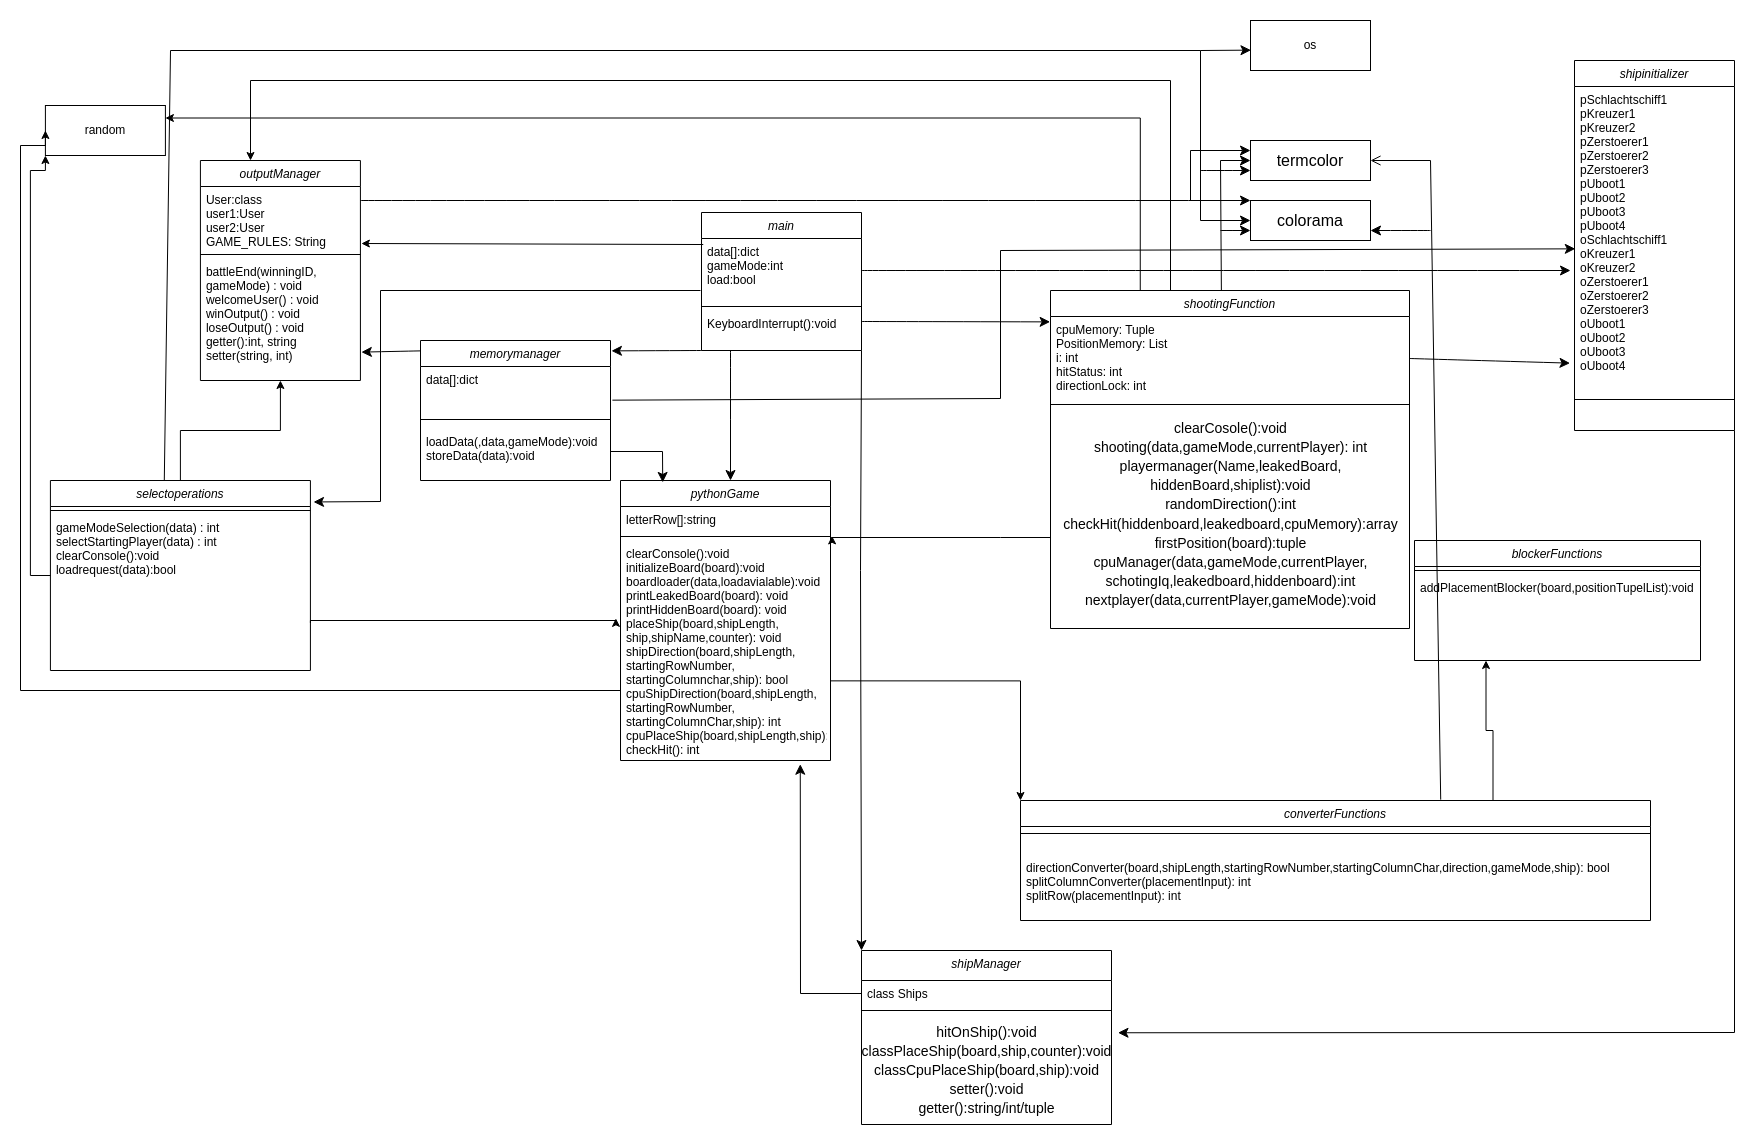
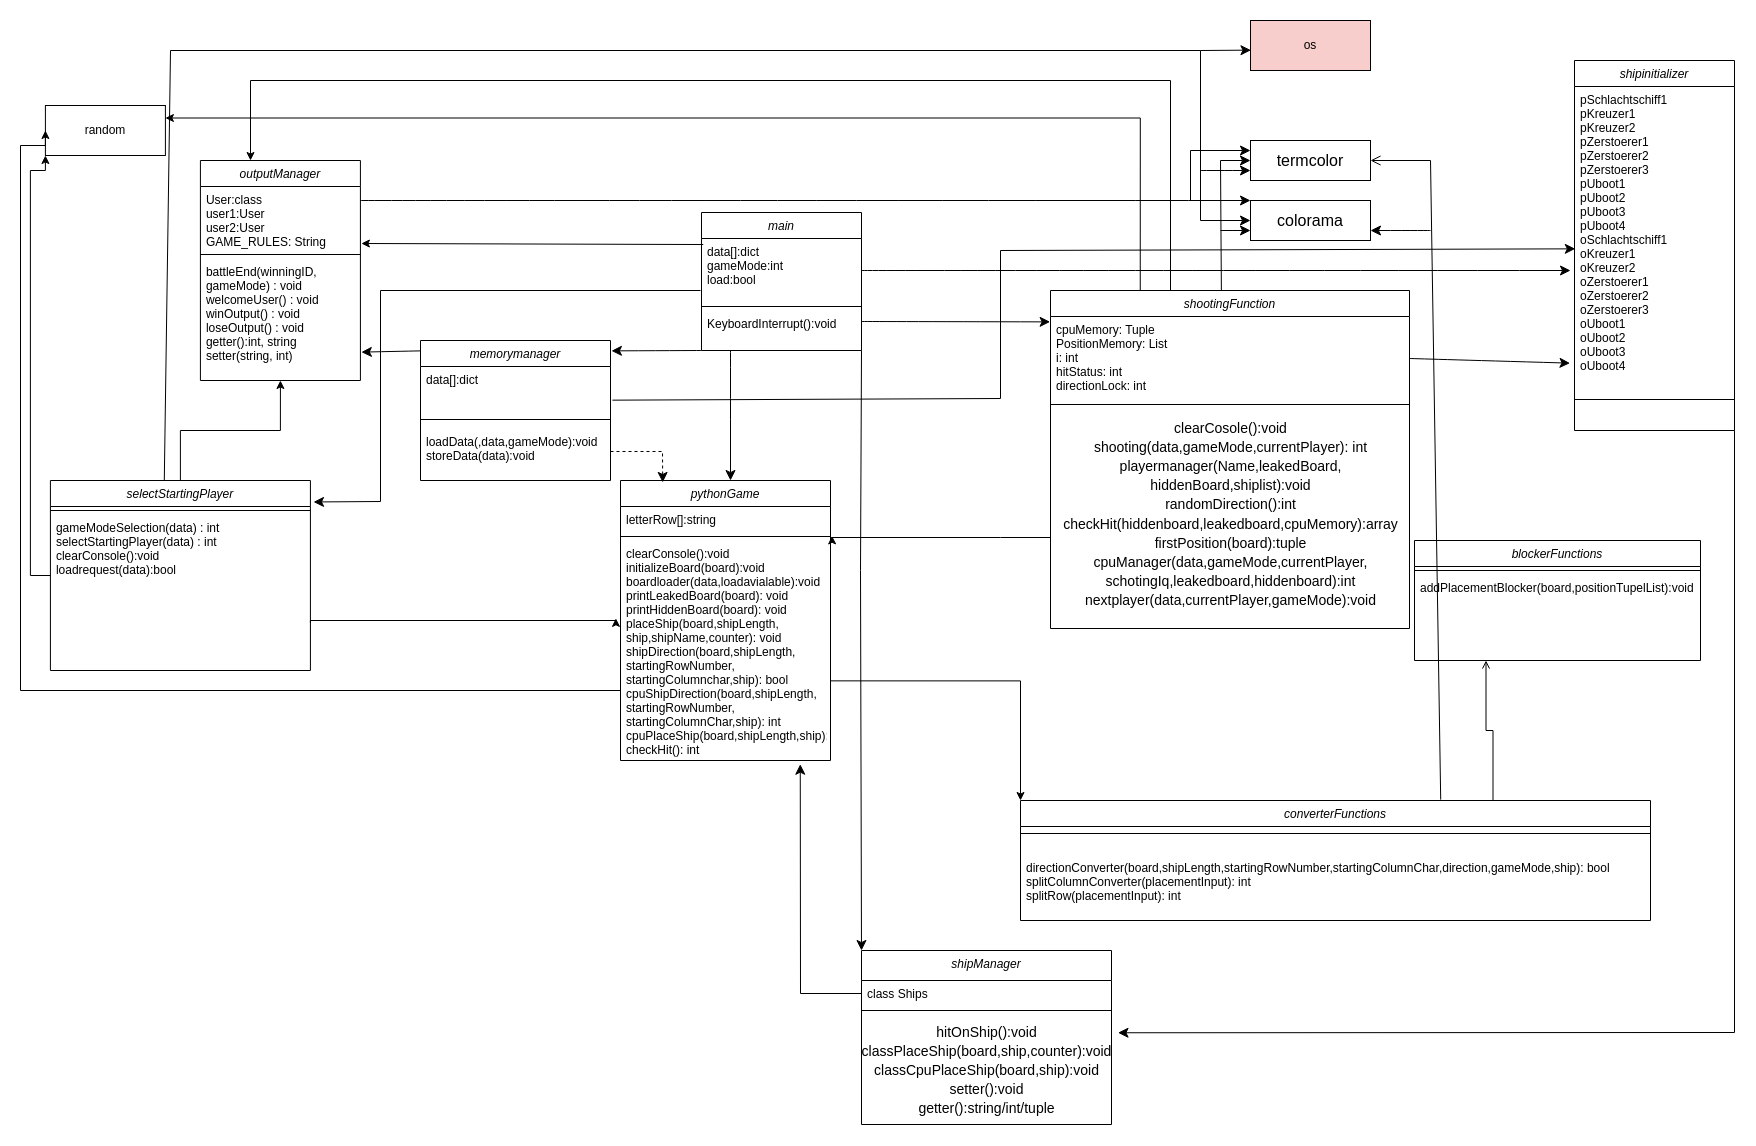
(1311, 46) -> (1311, 46)
(647, 452) -> (647, 452)
(180, 494) -> (180, 494)
(1486, 669) -> (1486, 667)
